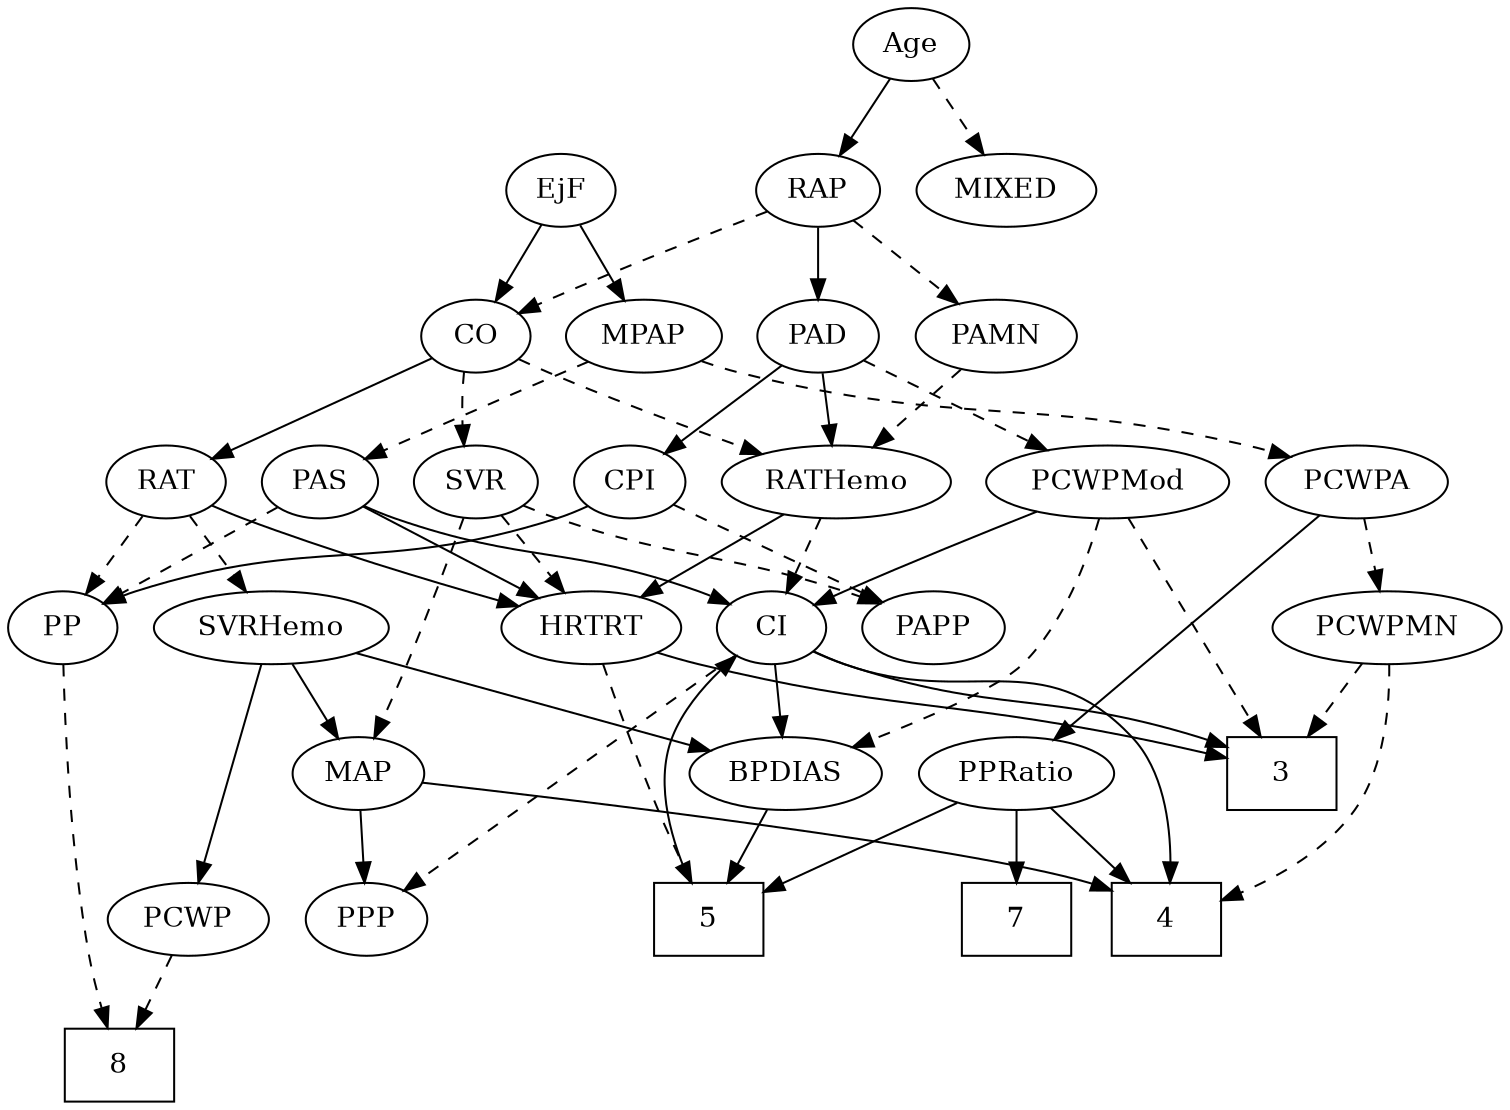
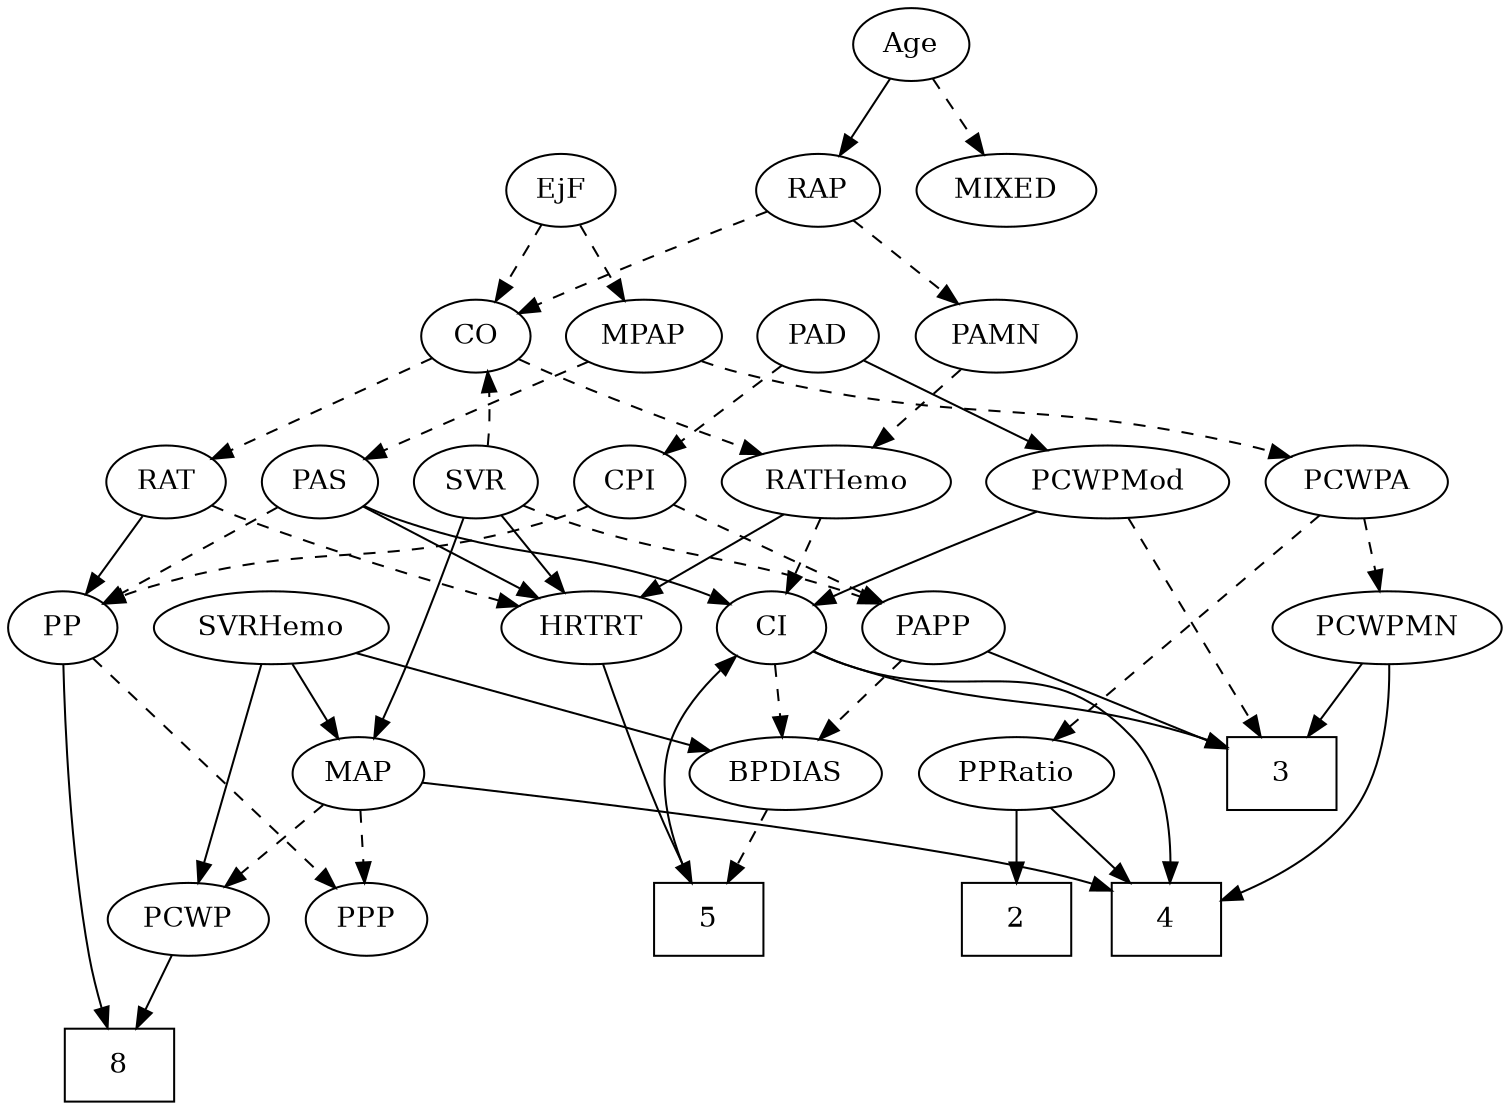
(818, 253) -> none
(524, 254) -> (524, 254)
(597, 254) -> (597, 254)
(917, 387) -> (917, 387)
(462, 399) -> (489, 419)
(732, 403) -> (732, 403)
(331, 404) -> (331, 404)
(827, 404) -> none
(526, 546) -> (526, 546)
(120, 547) -> (120, 547)
(380, 552) -> (380, 552)
(218, 555) -> none
(383, 566) -> (383, 566)
(1207, 610) -> (1207, 610)
(425, 619) -> (425, 619)
(1021, 665) -> (868, 693)
(1341, 692) -> (1341, 692)
(778, 695) -> (778, 691)
(917, 704) -> (1098, 696)
(640, 765) -> (640, 765)
(578, 767) -> (207, 766)
(1357, 806) -> (1357, 806)
(73, 837) -> (73, 837)
(362, 837) -> (362, 837)
(752, 837) -> (752, 837)
none -> (272, 848)
(852, 851) -> none
(1017, 919) -> (1017, 919)
(159, 983) -> (159, 983)
